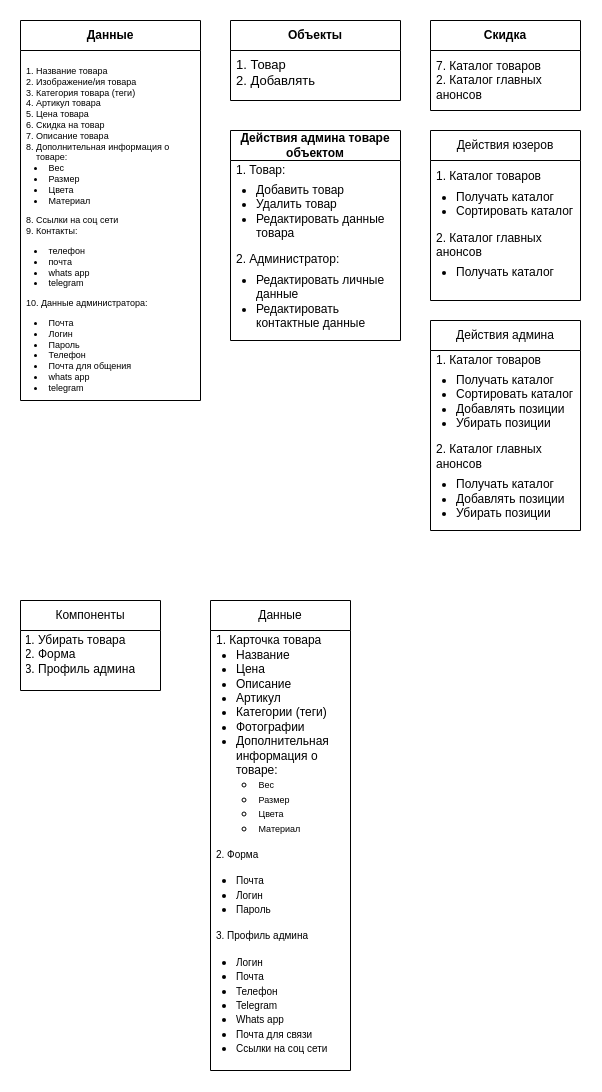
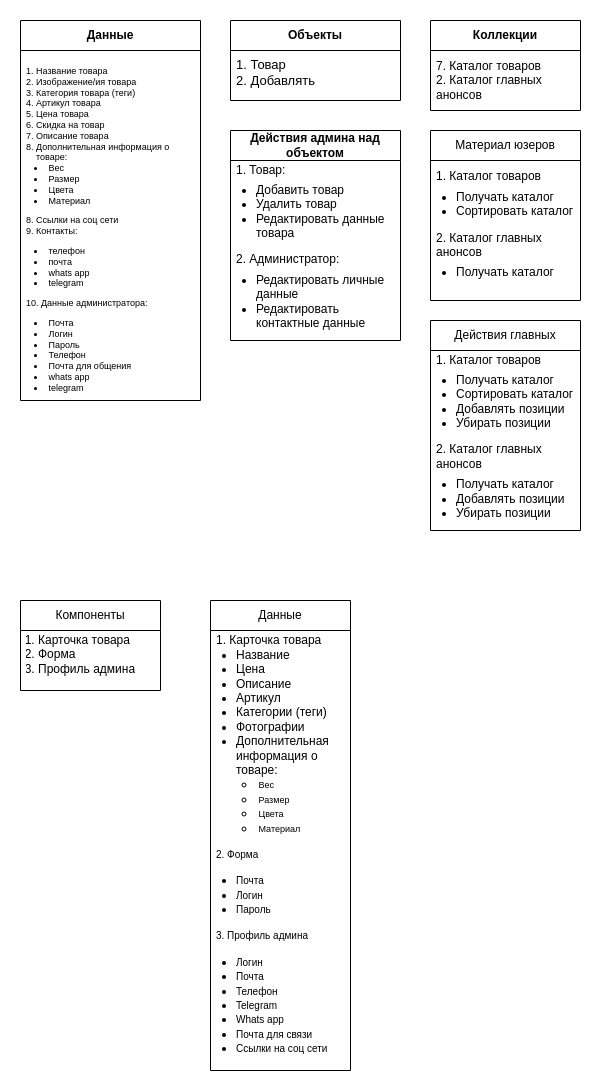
(506, 36) -> (506, 36)
(316, 146) -> (316, 146)
(506, 146) -> (506, 146)
(506, 336) -> (506, 336)
(72, 661) -> (75, 661)
